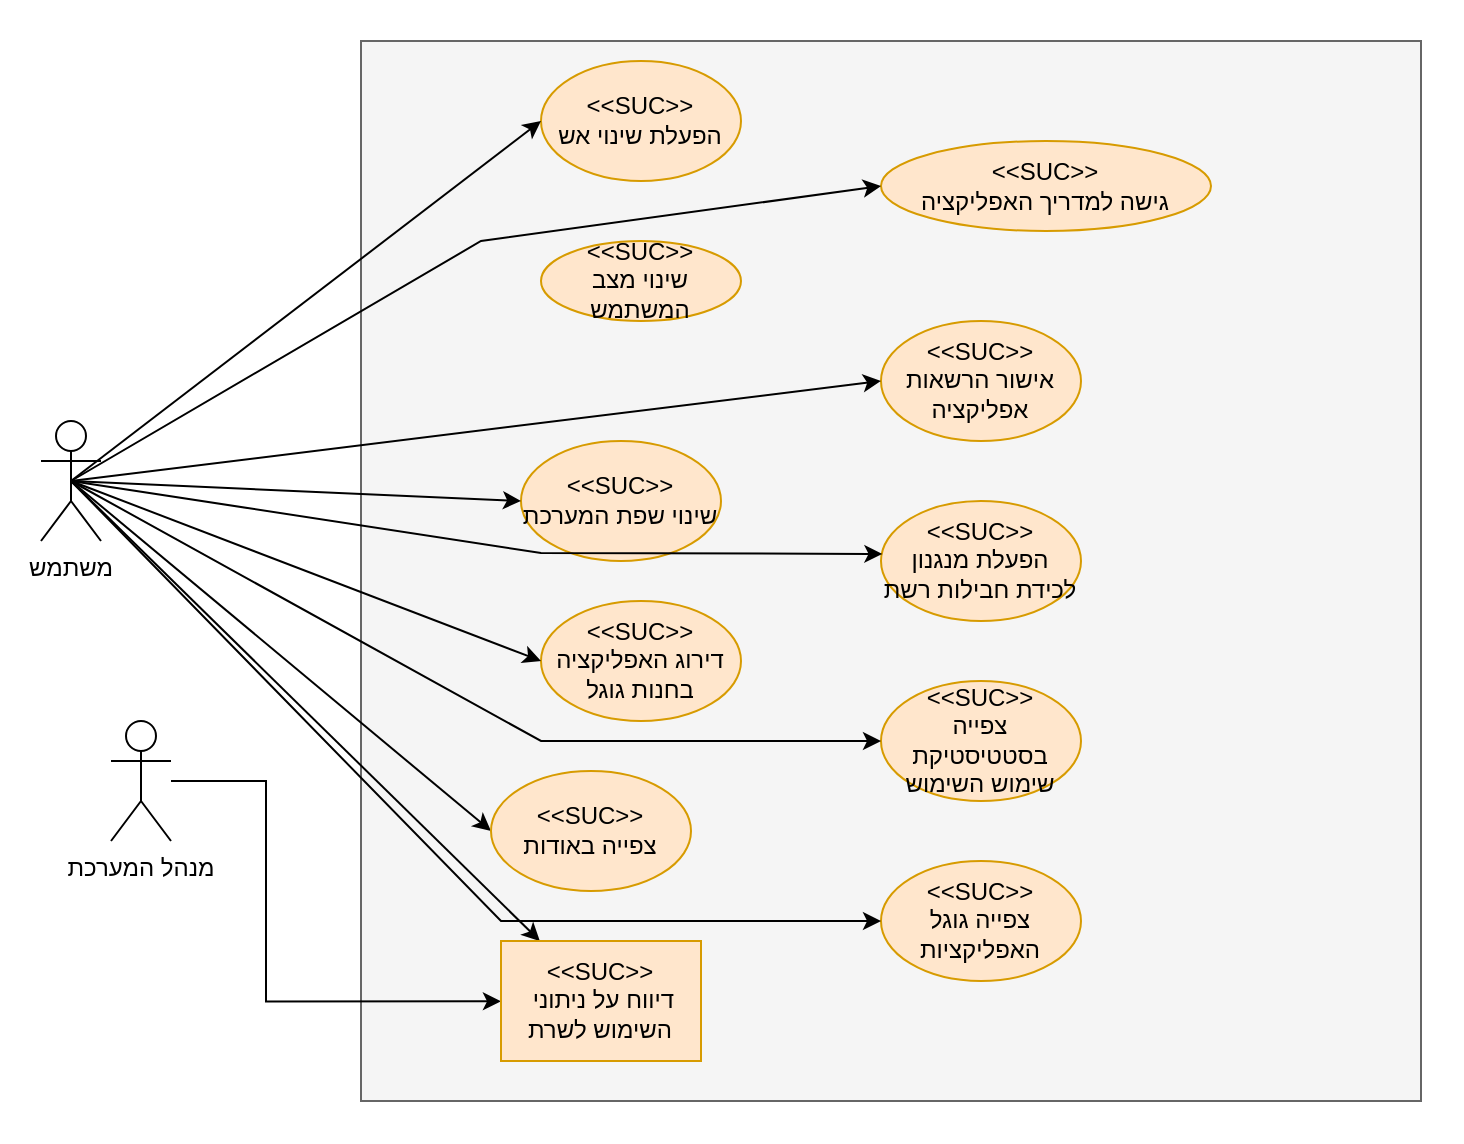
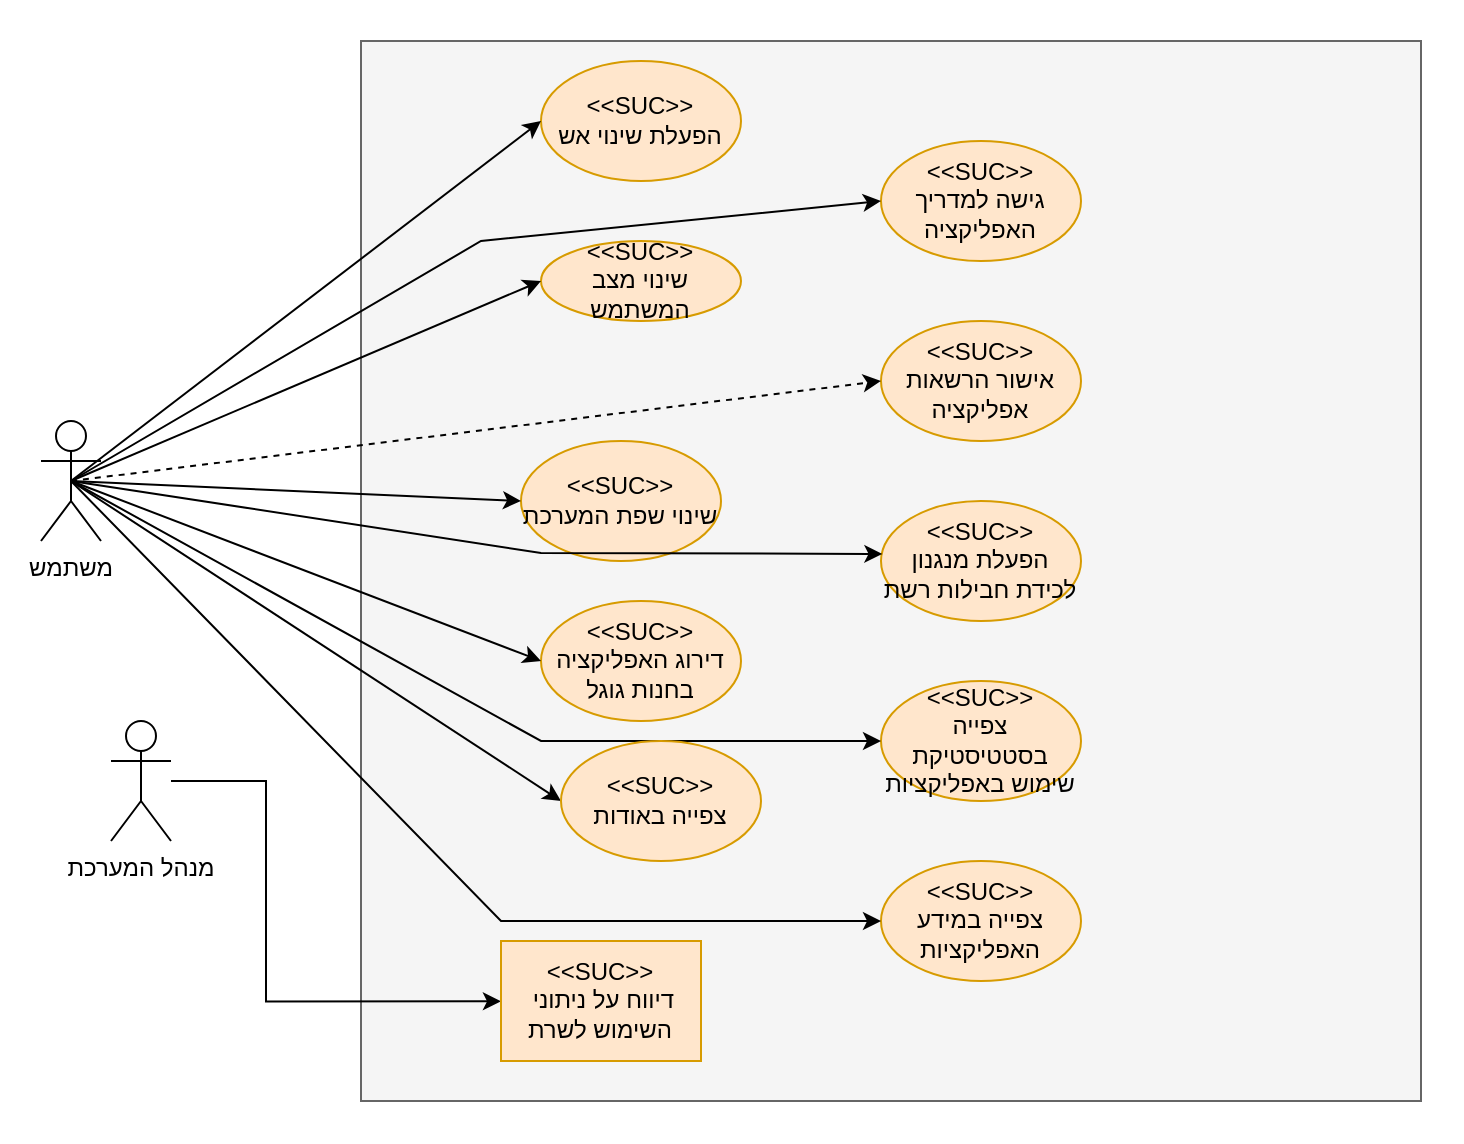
(1046, 186) -> (981, 201)
(480, 430) -> (480, 430)
(328, 733) -> (313, 378)
(981, 741) -> (981, 741)
(591, 831) -> (661, 801)
(981, 921) -> (981, 921)
